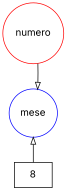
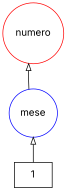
(38, 73) -> (29, 80)
(33, 175) -> (33, 175)
